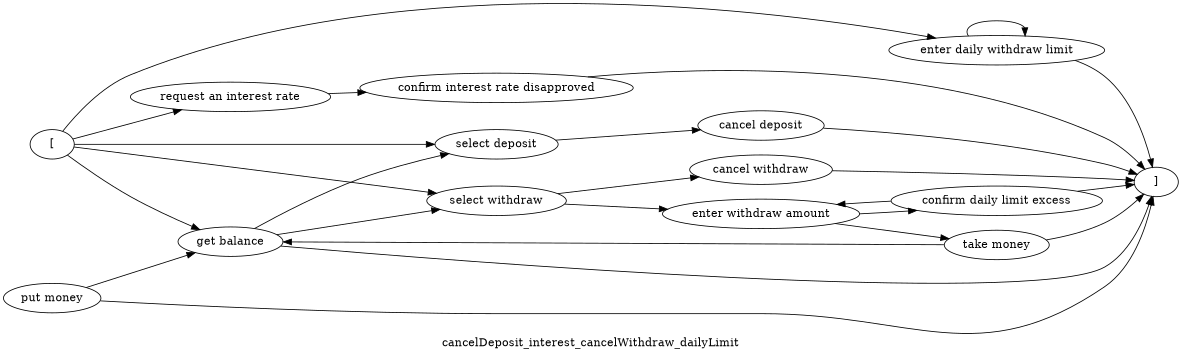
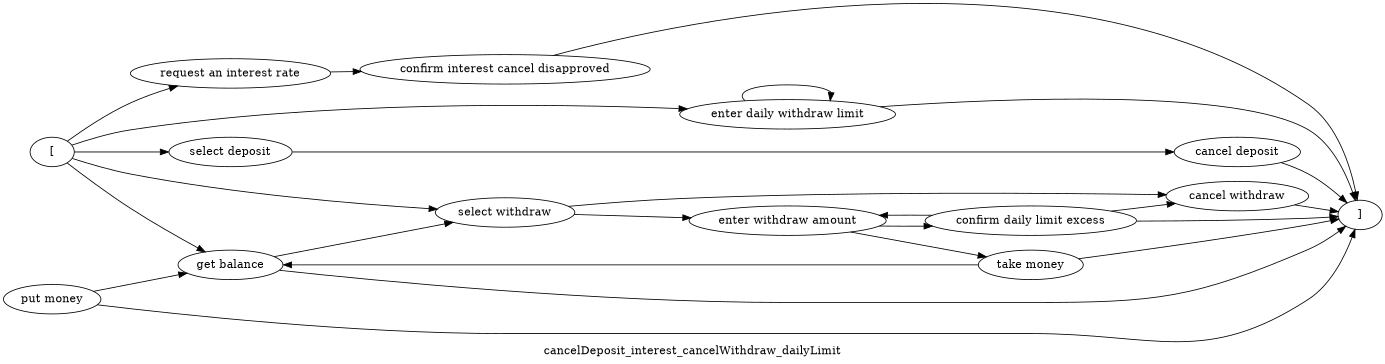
(497, 88) -> (505, 69)
(340, 187) -> none
none -> (1139, 208)
